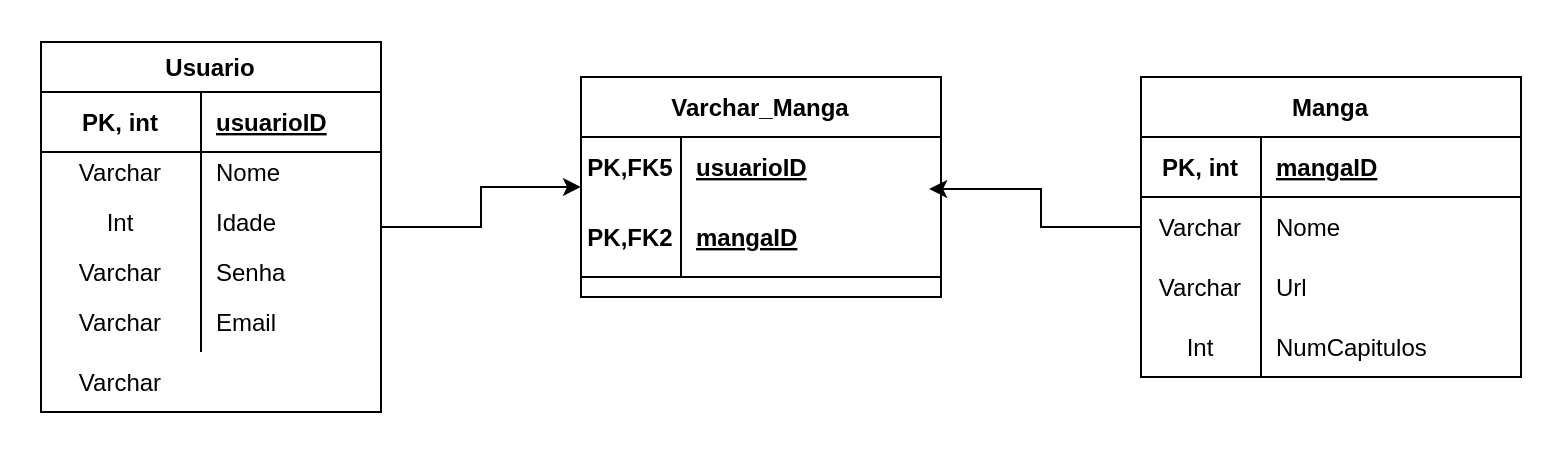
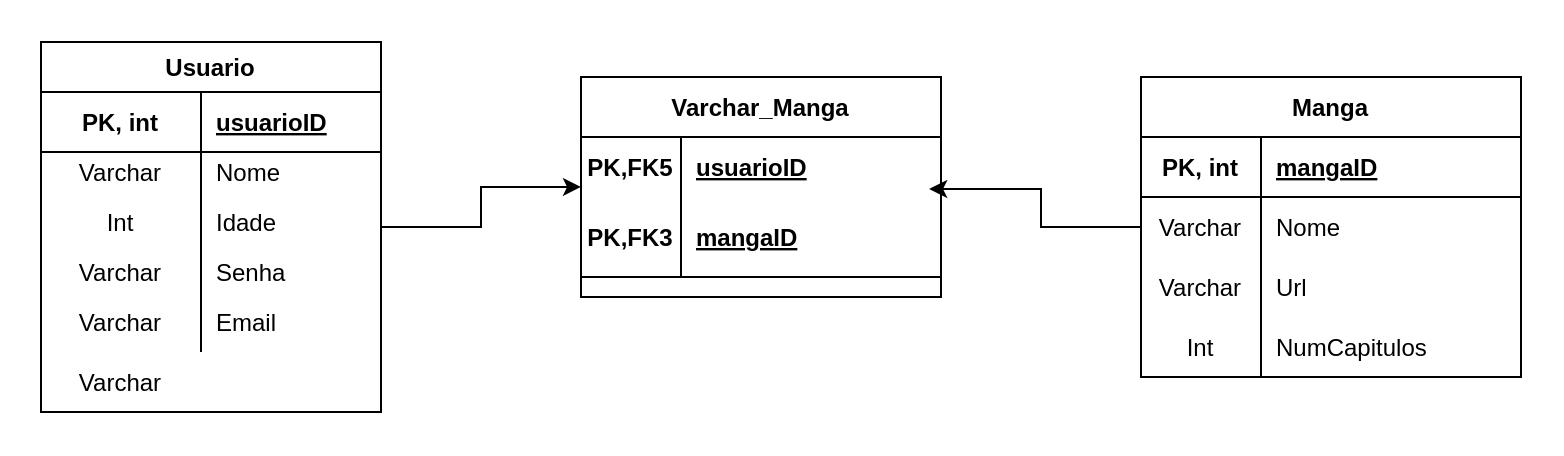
(630, 238) -> (630, 238)
